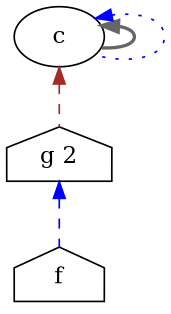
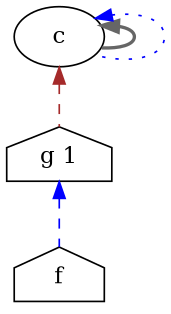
(59, 157) -> (59, 157)
